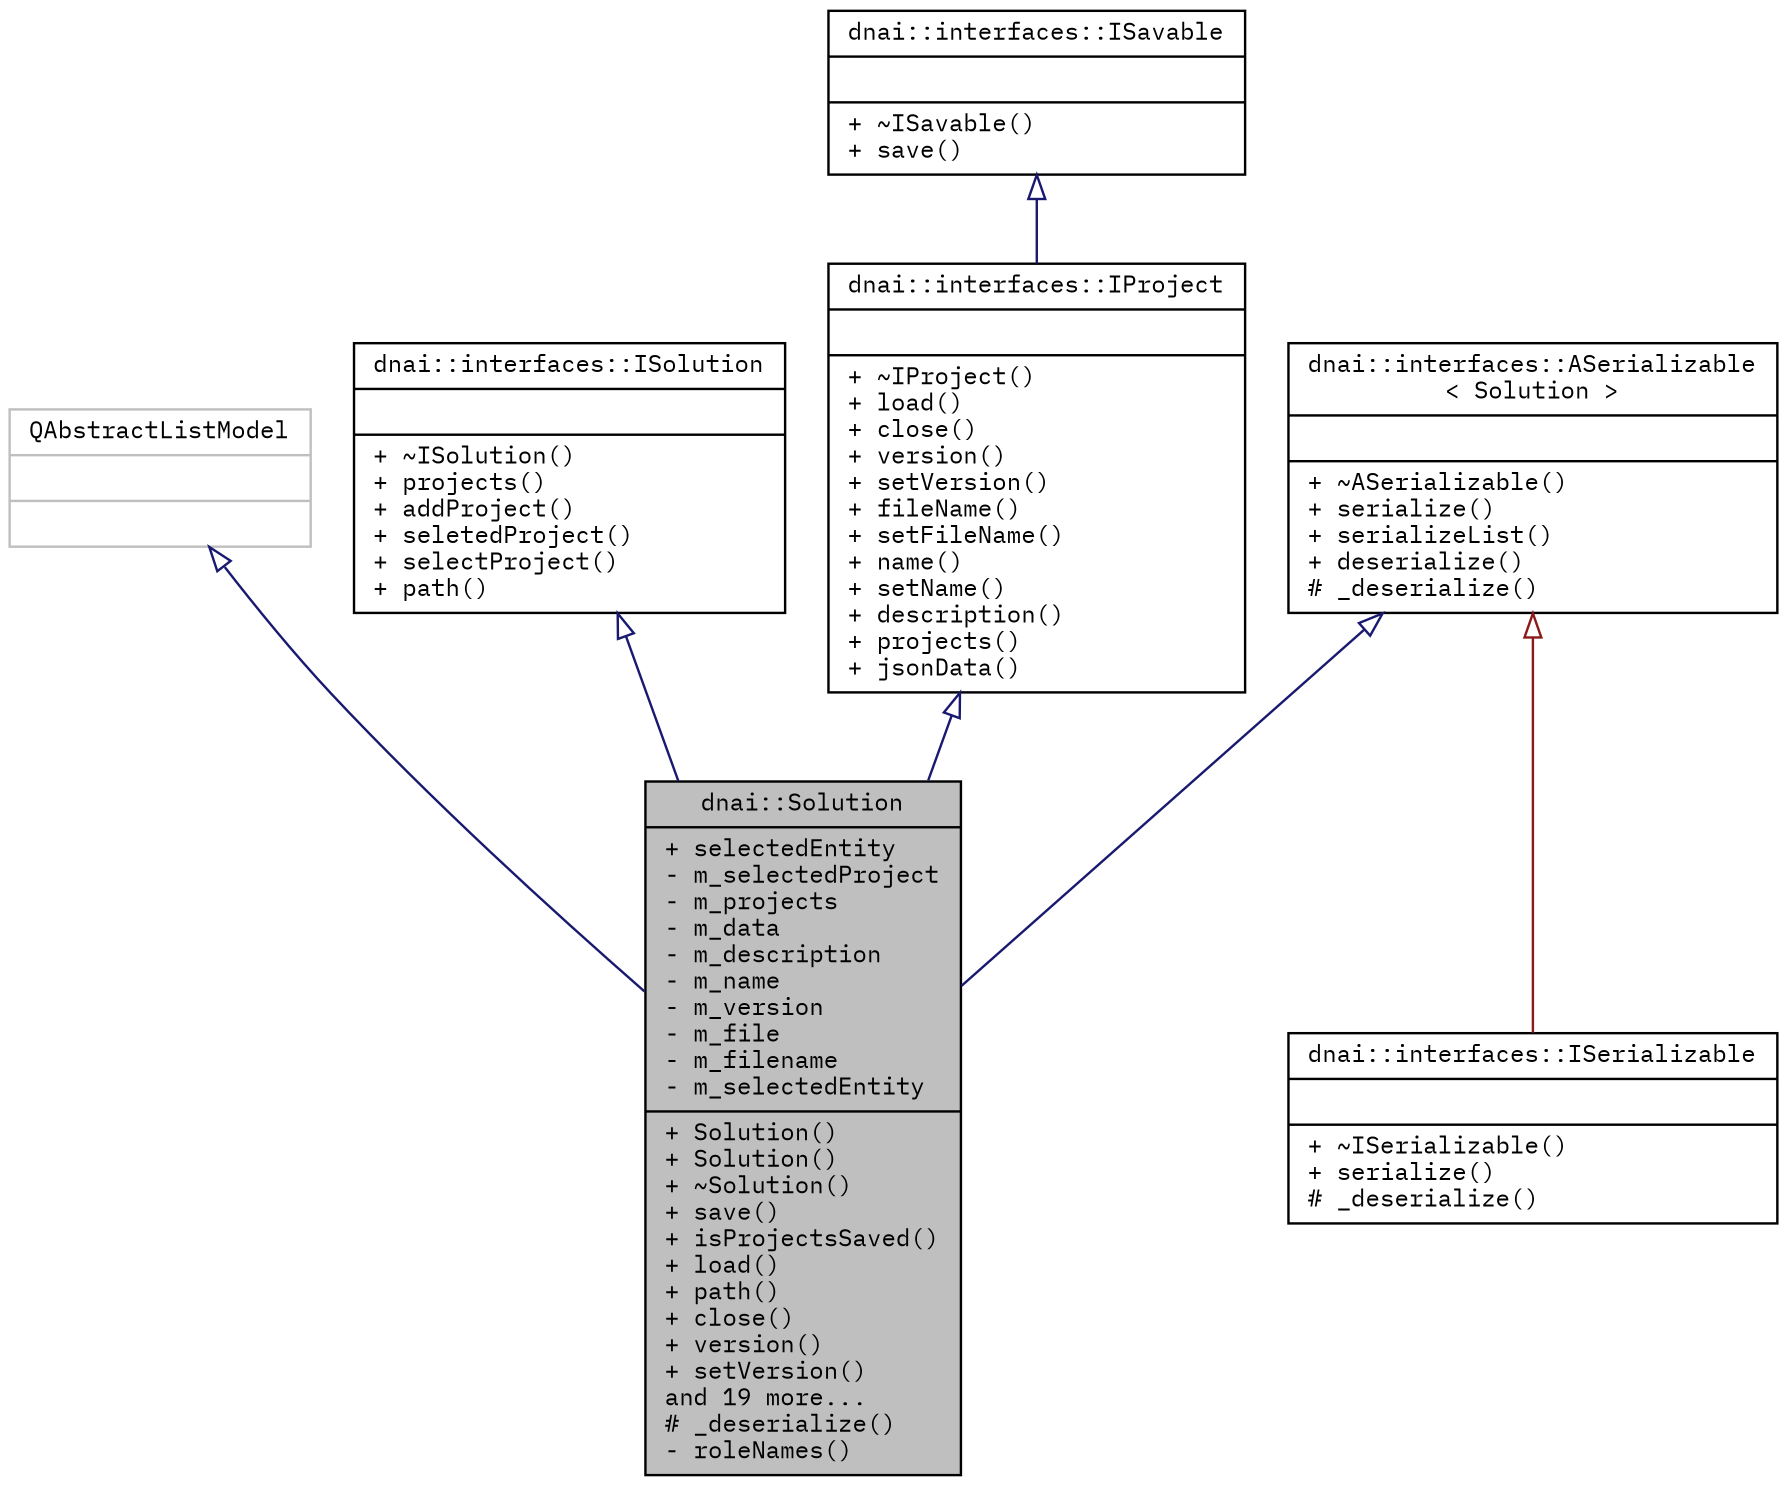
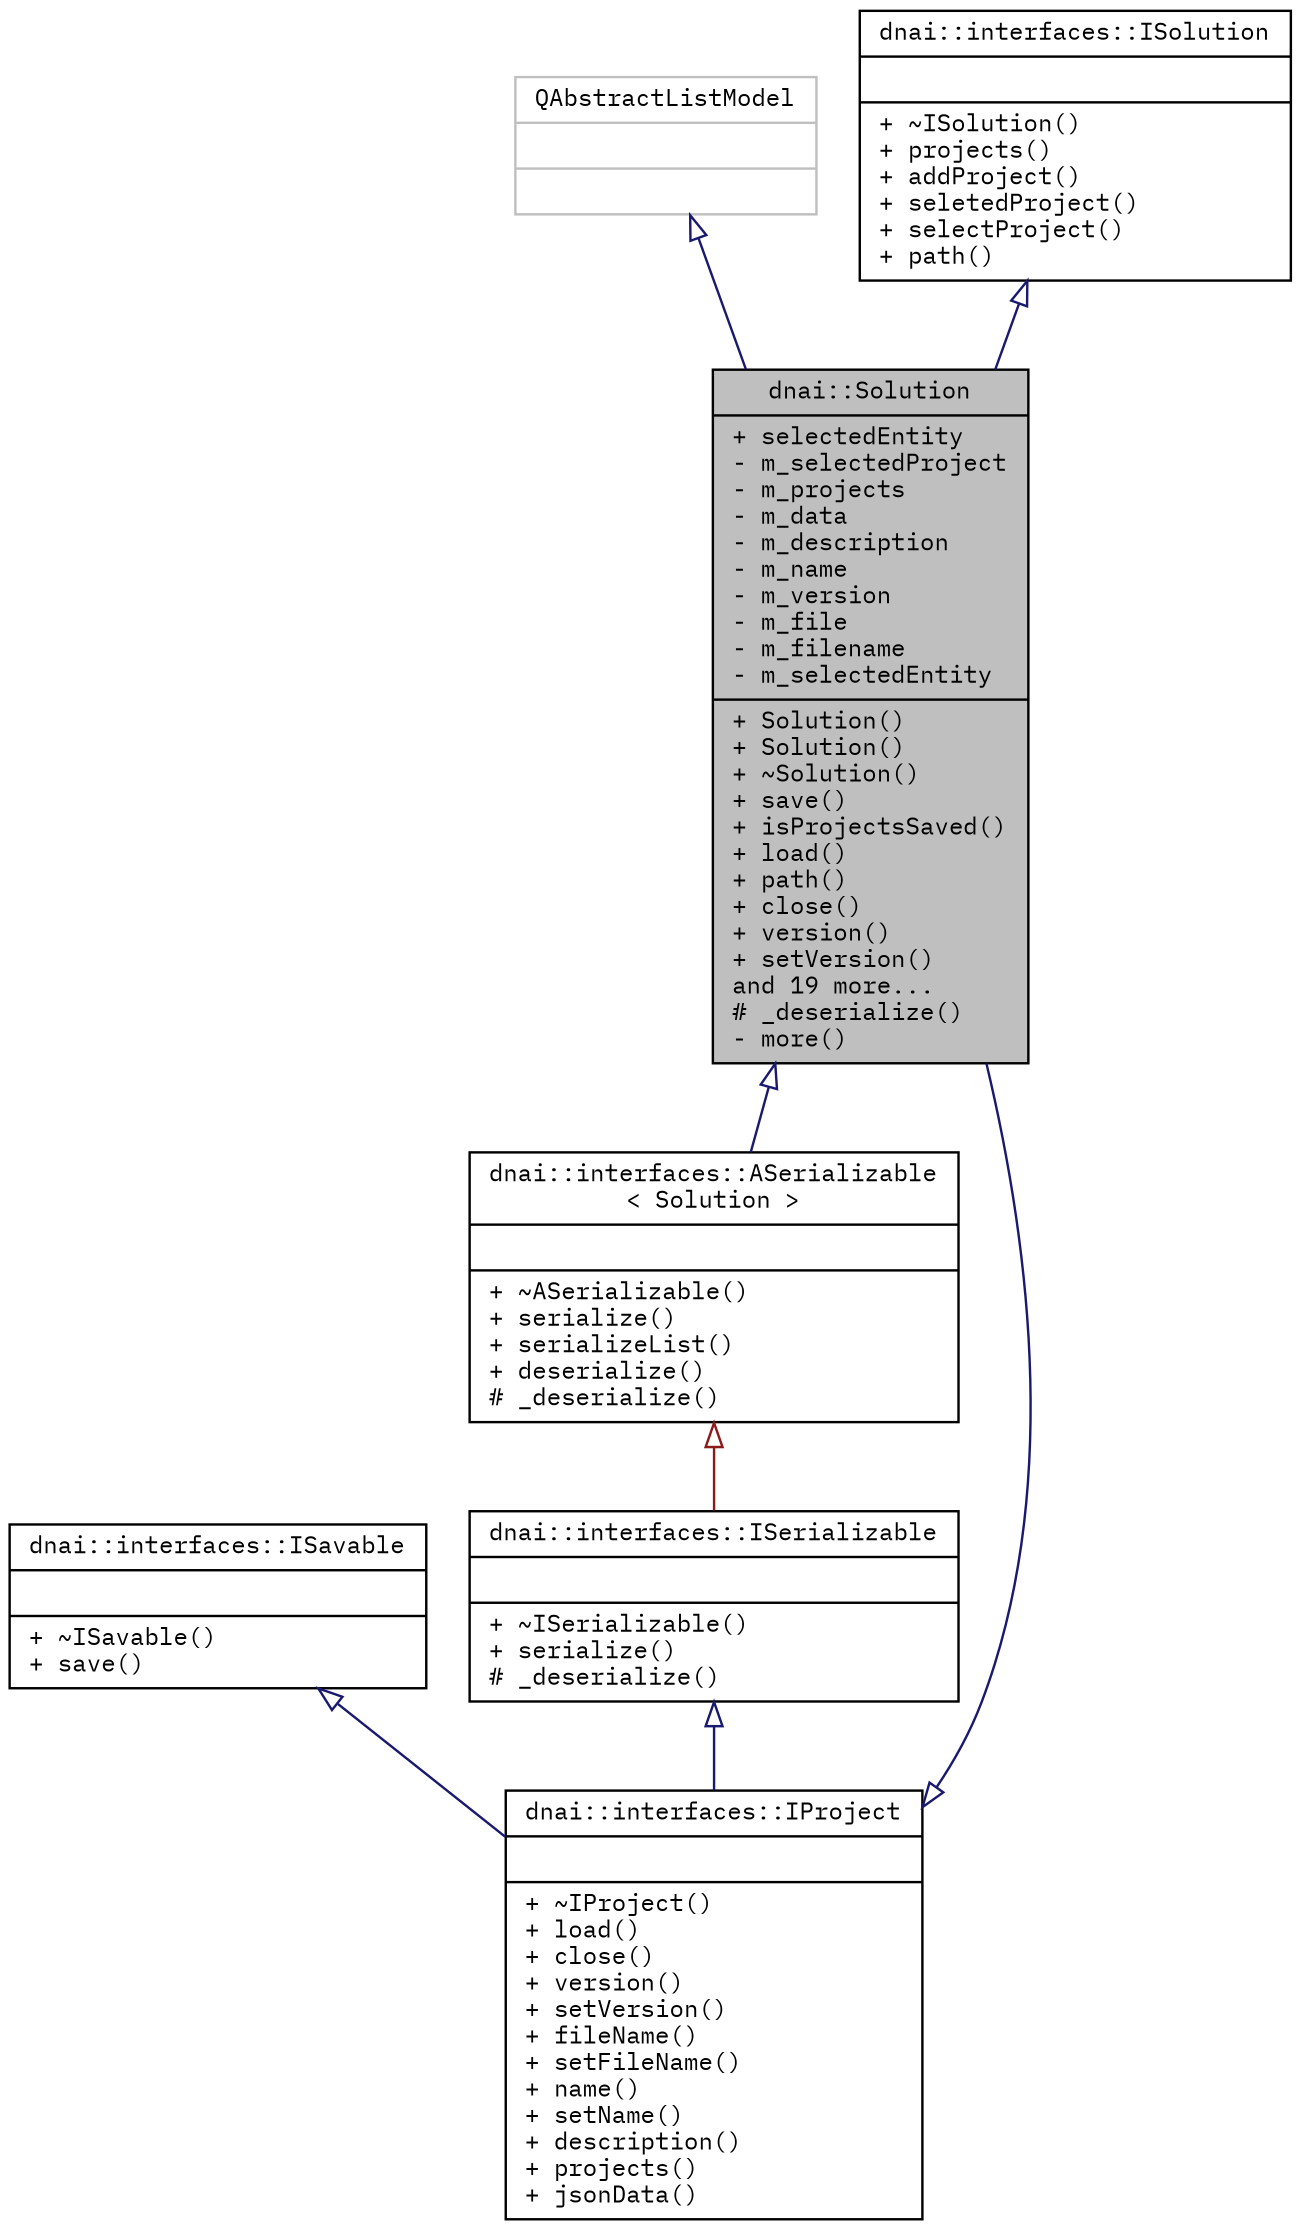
(1163, 808) -> (760, 1120)
(760, 1451) -> (791, 1039)
none -> (714, 1758)
